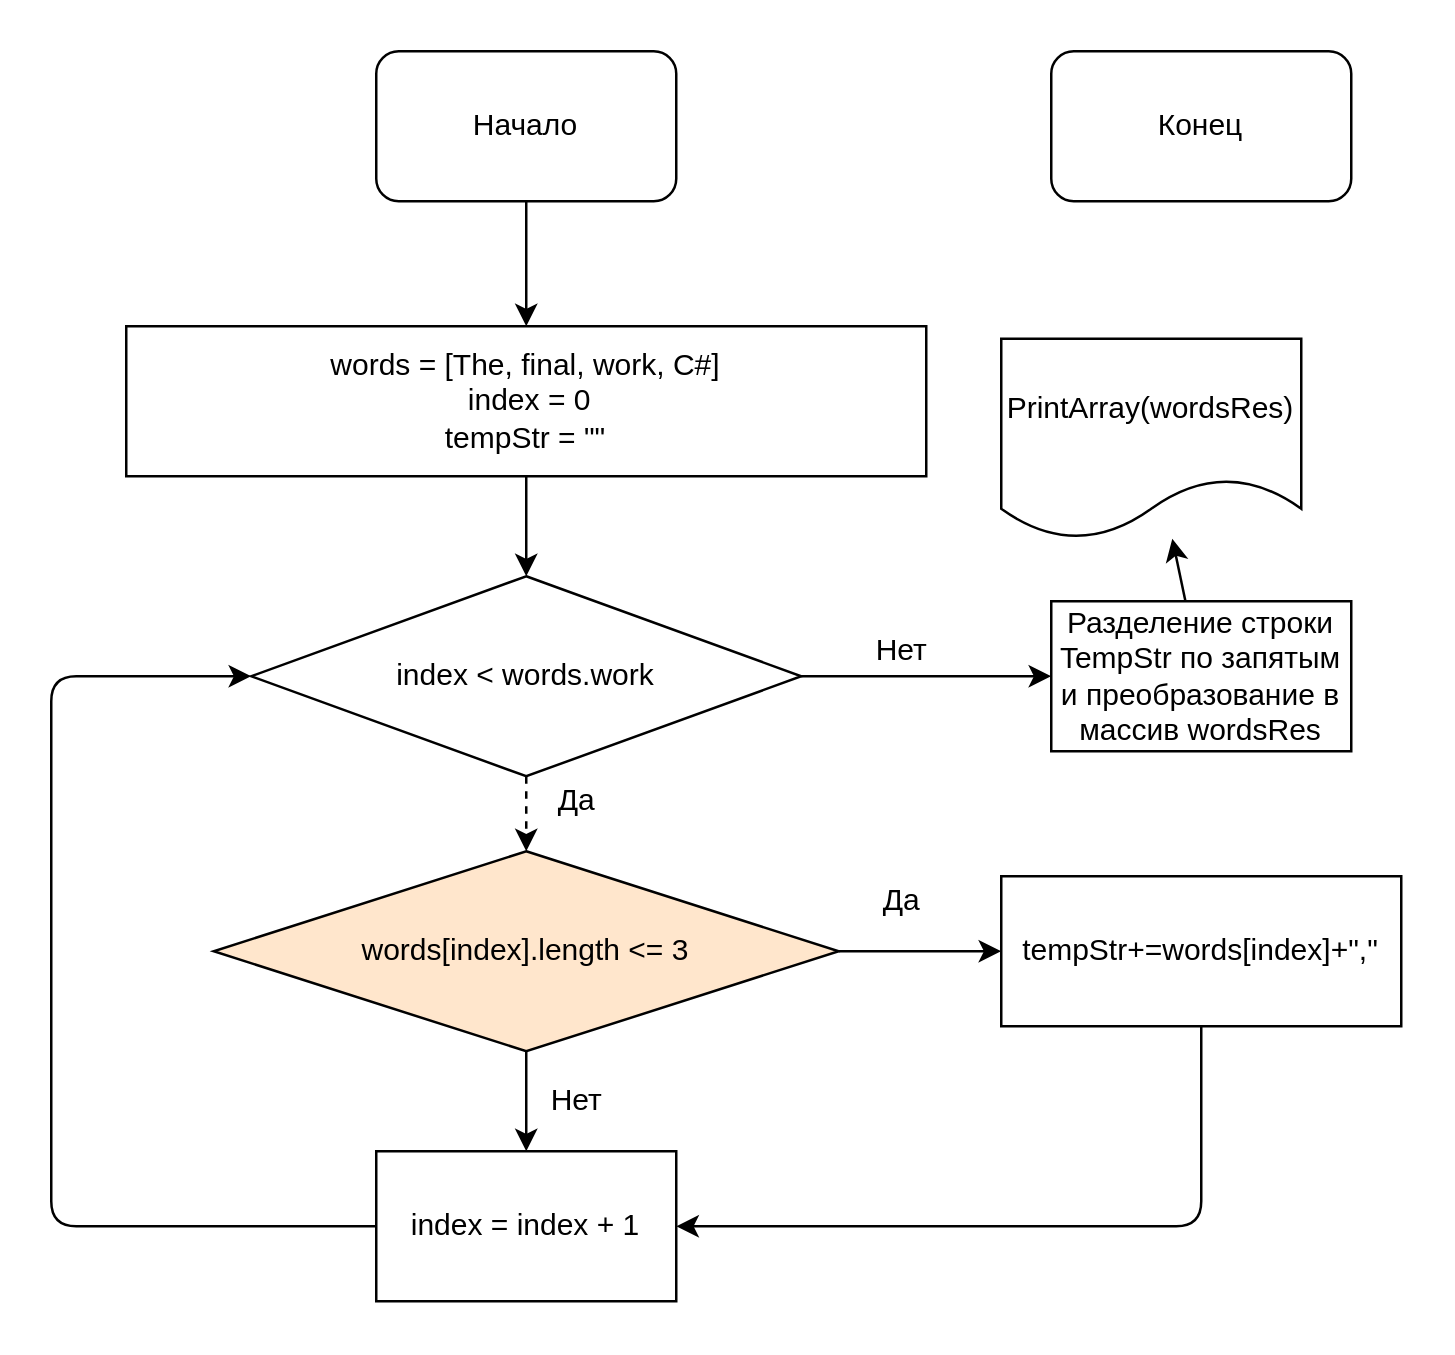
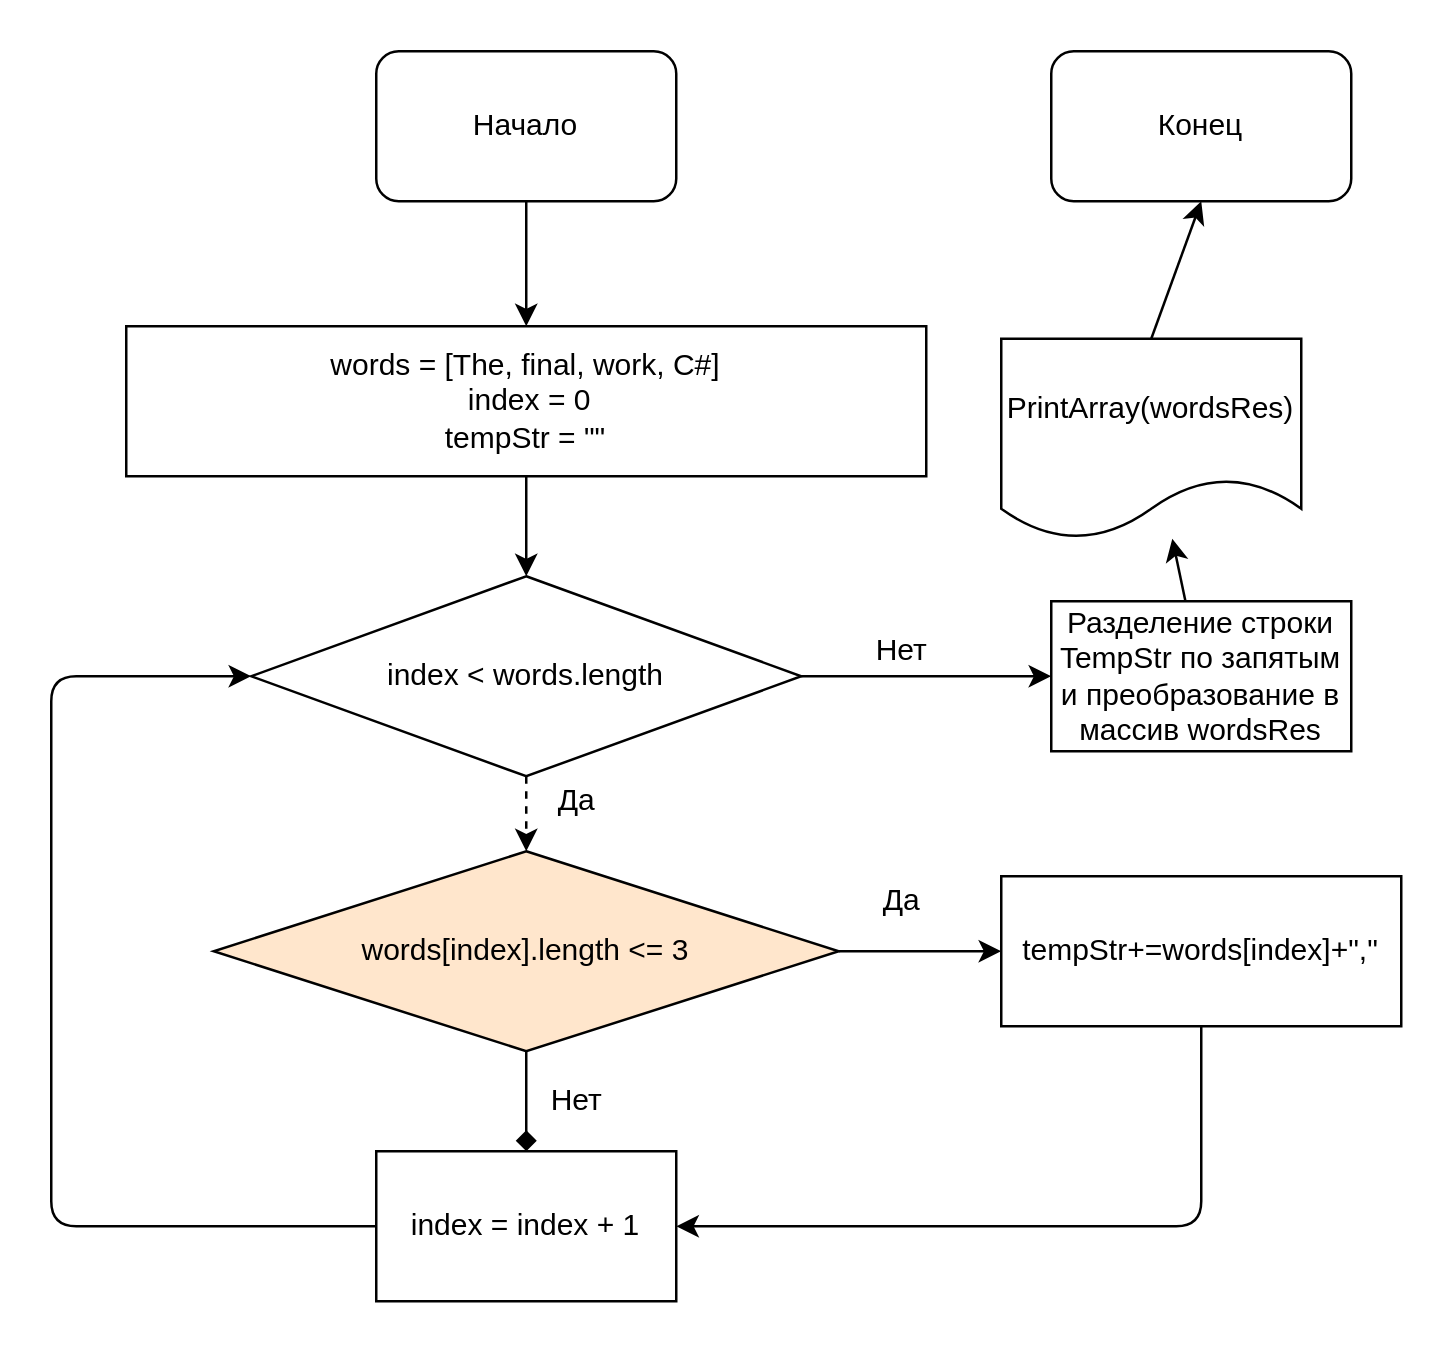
none -> (1174, 277)
(526, 676) -> (526, 676)
(526, 1132) -> (526, 1131)
